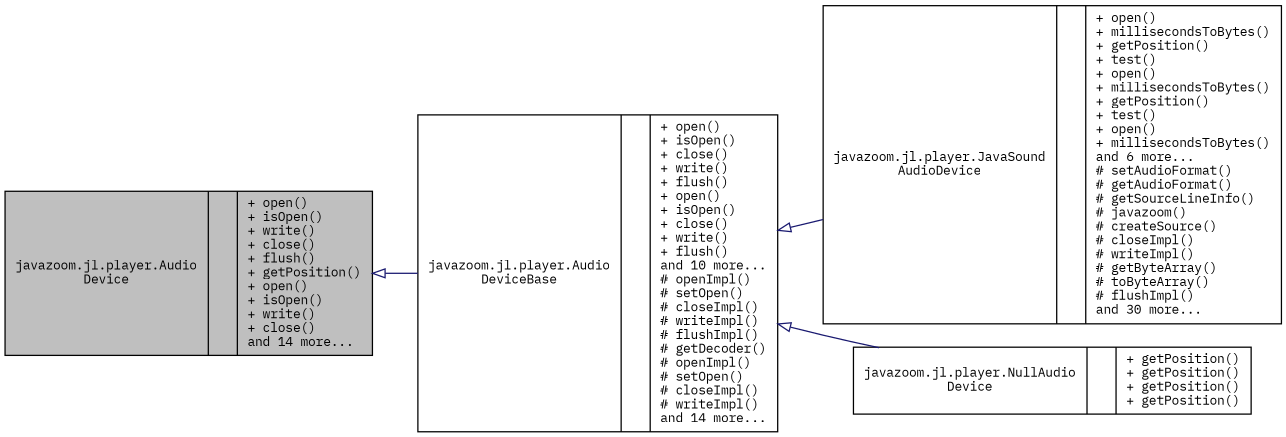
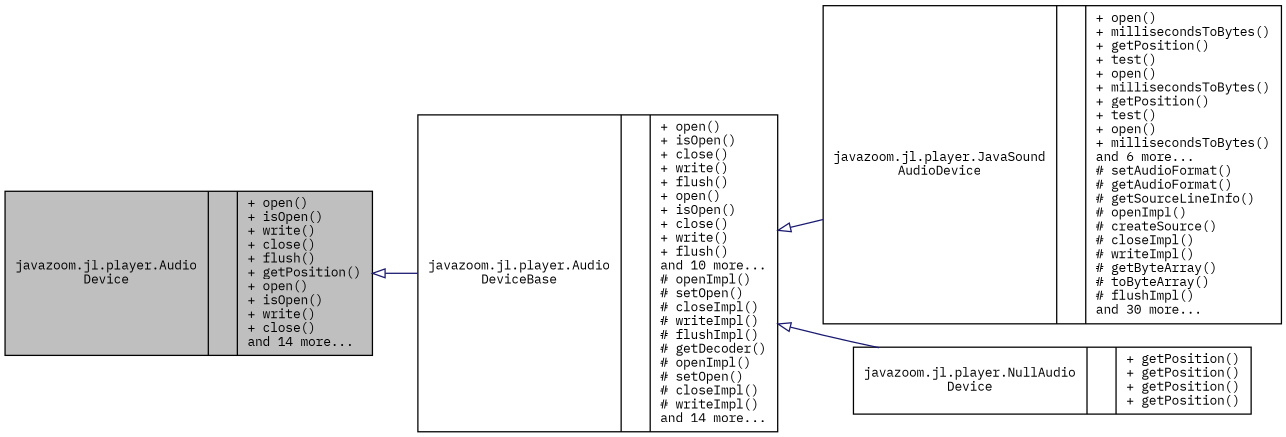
(1142, 213) -> (1142, 213)
